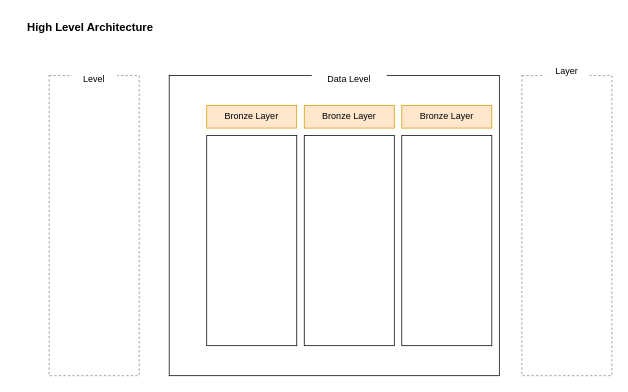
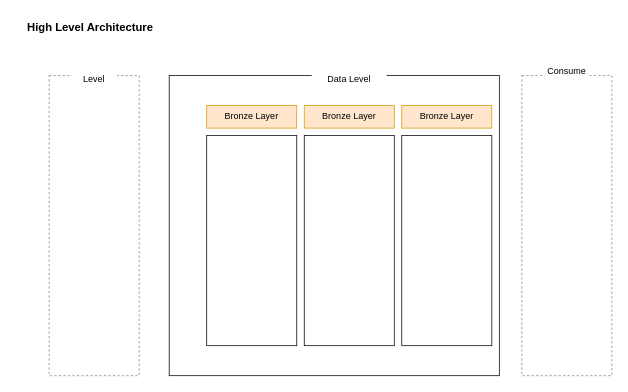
(567, 72) -> (567, 72)
